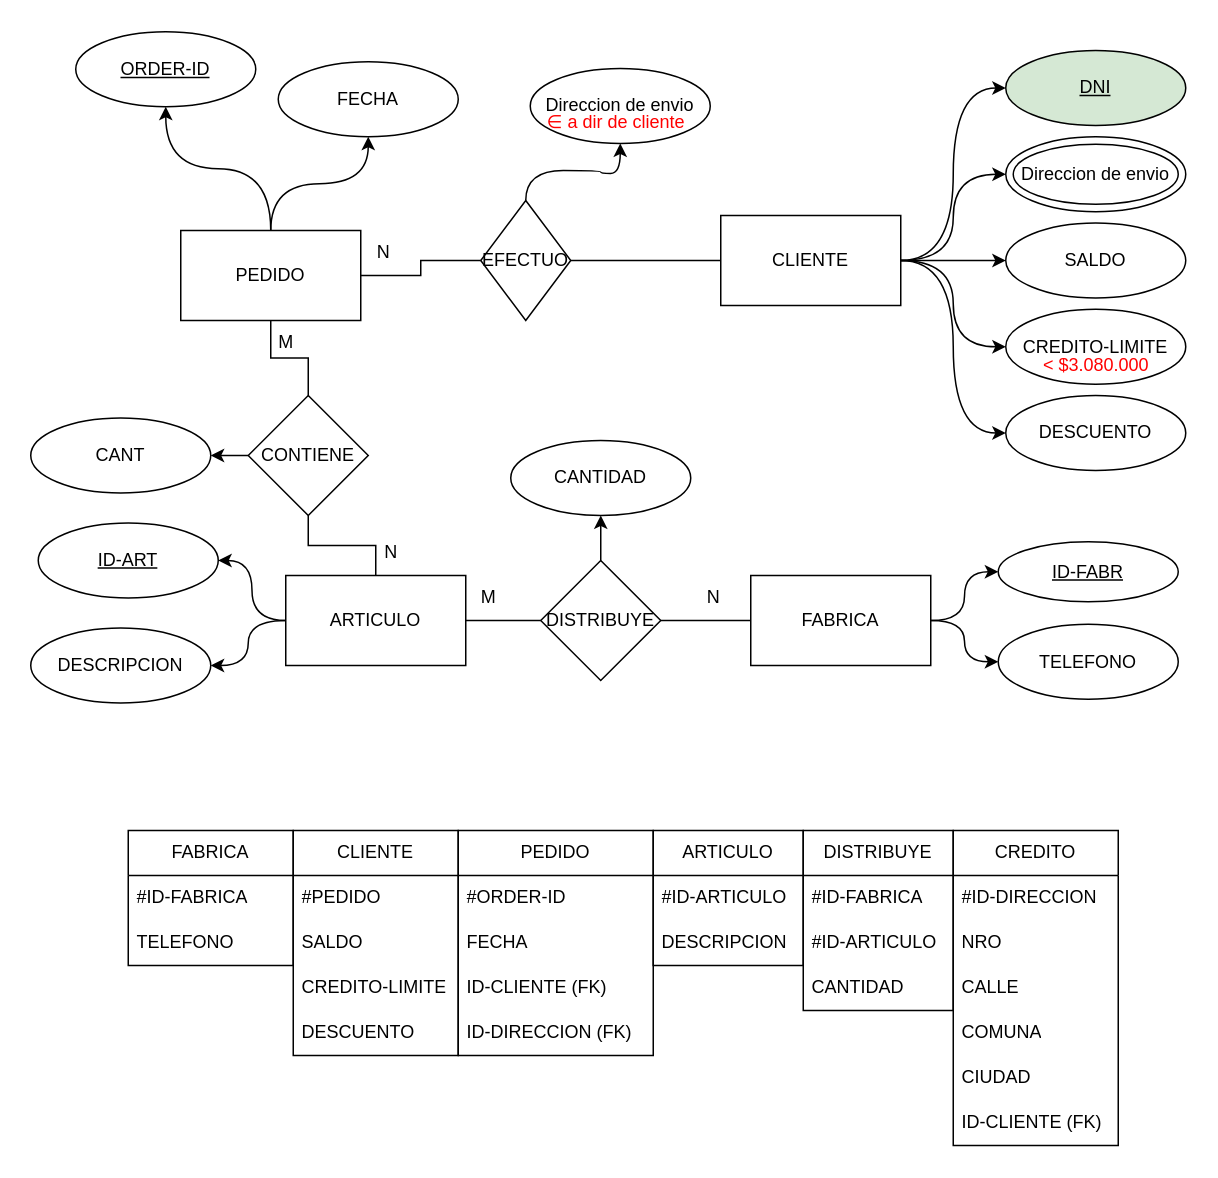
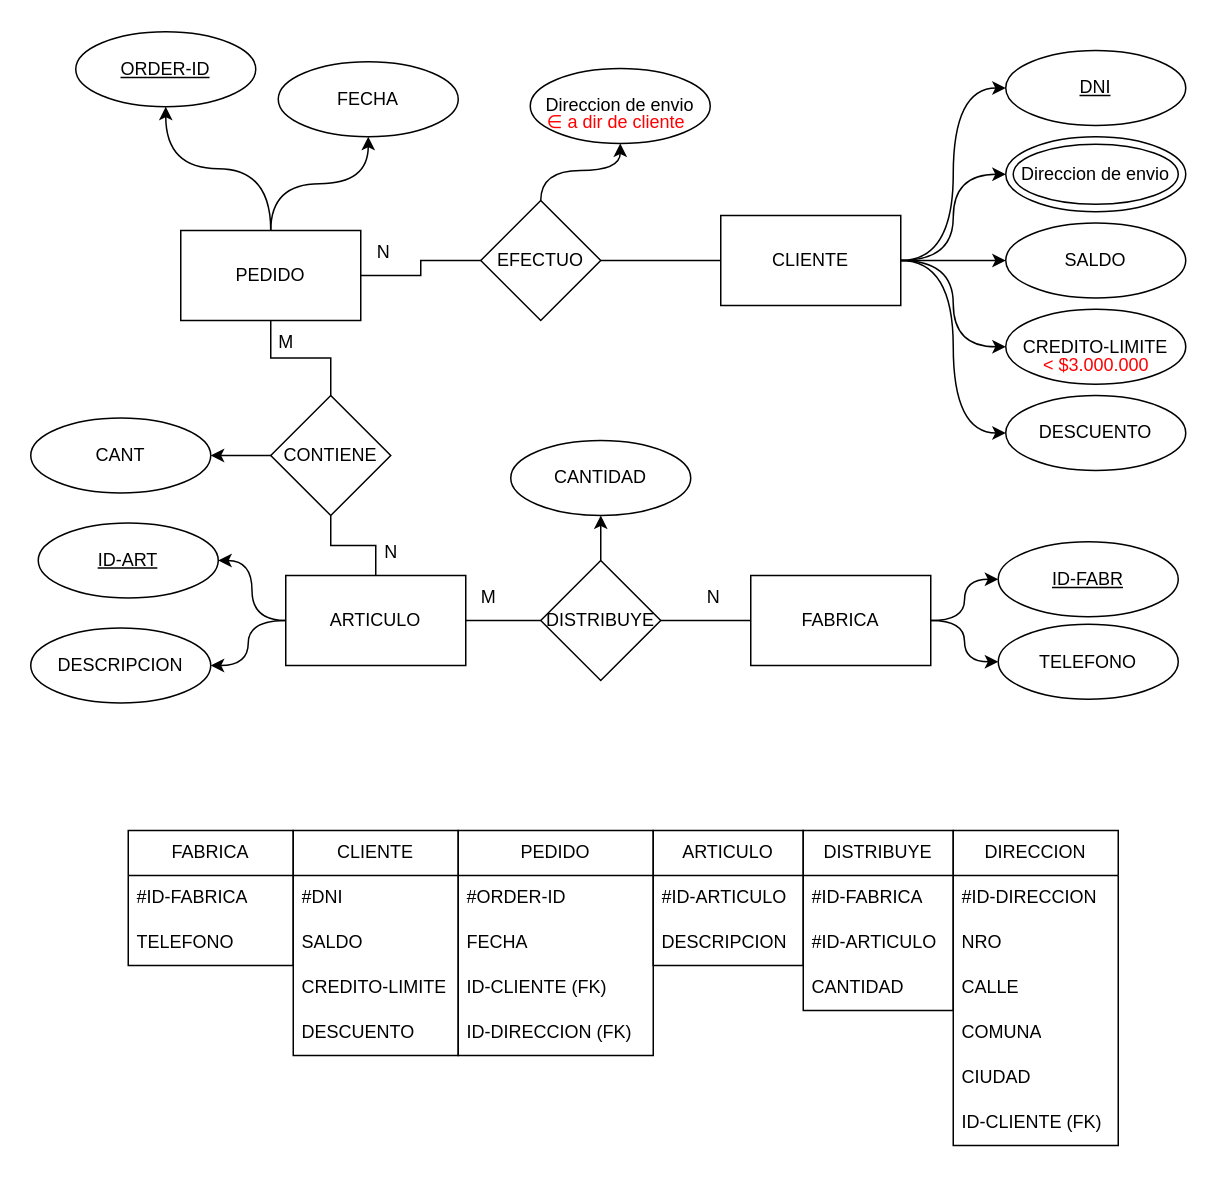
(1096, 88) -> (1096, 88)
(526, 260) -> (541, 260)
(1097, 365) -> (1097, 365)
(308, 455) -> (331, 455)
(1088, 572) -> (1088, 579)
(1036, 853) -> (1036, 853)
(338, 898) -> (322, 898)
